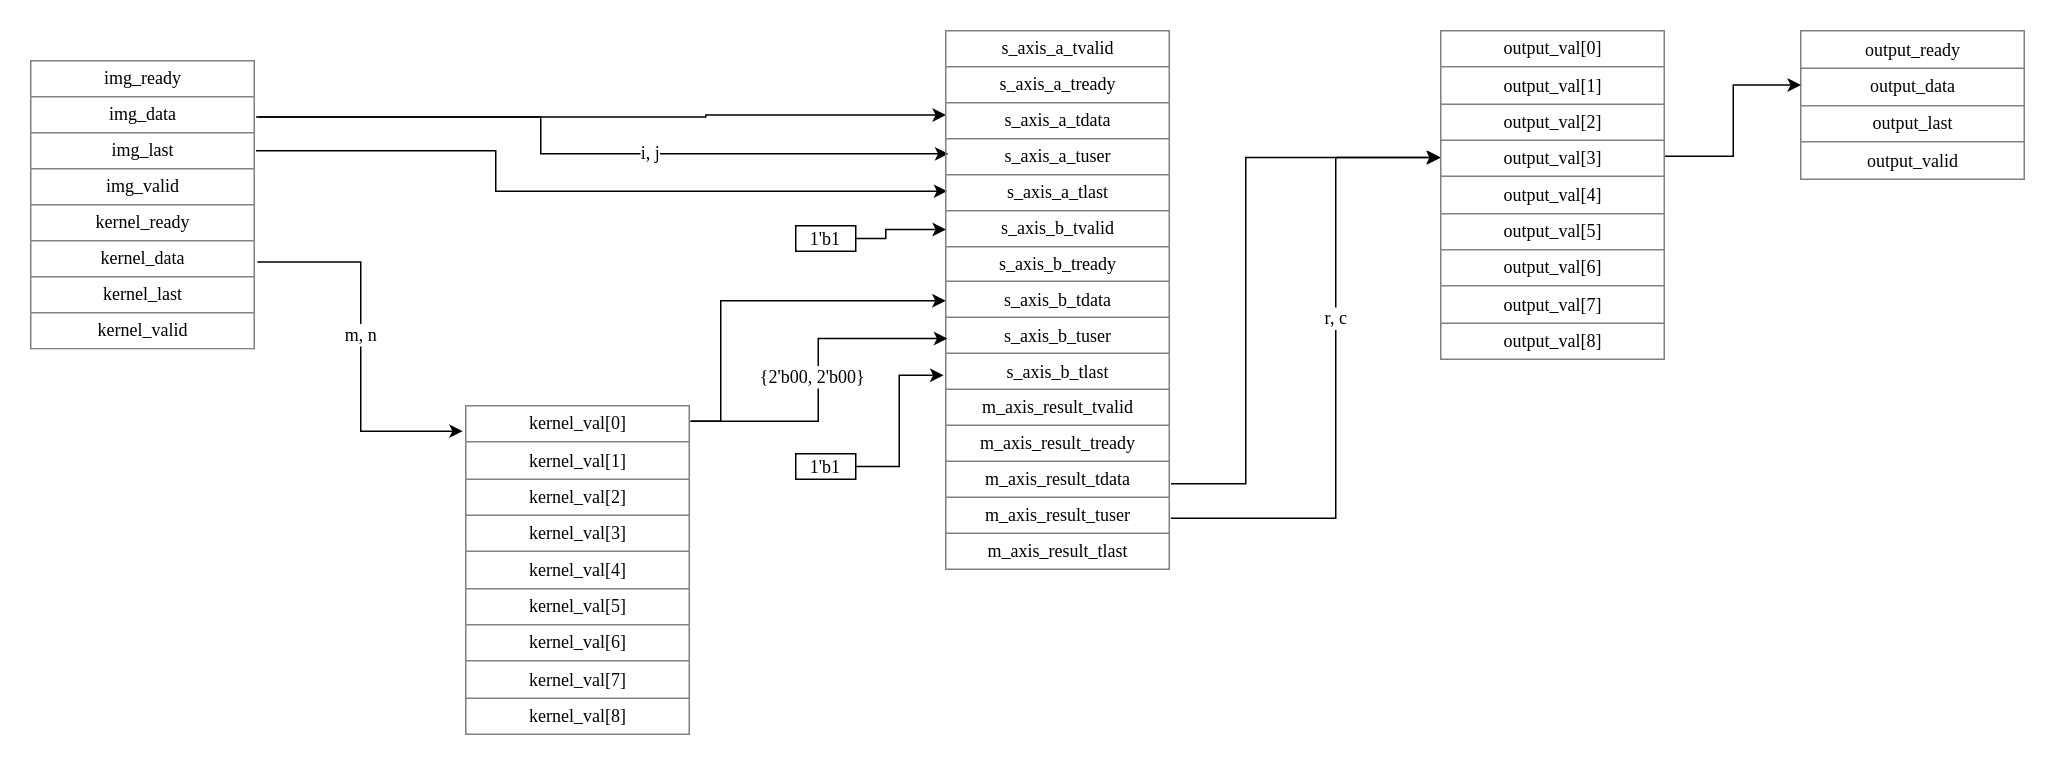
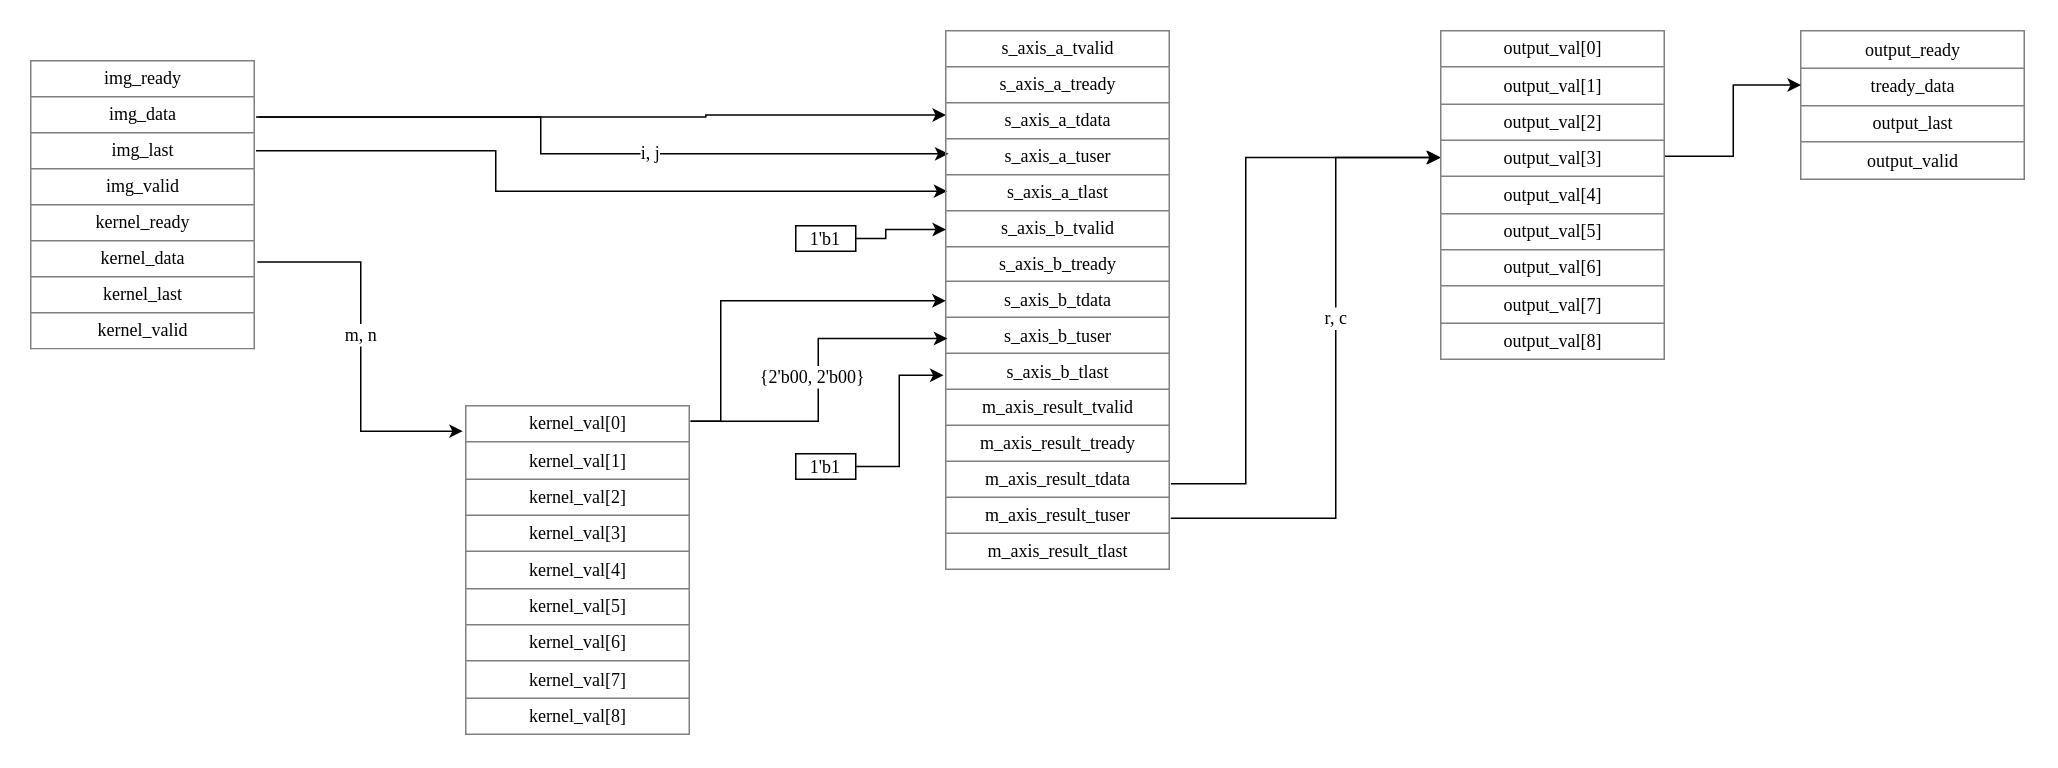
(1913, 74) -> (1913, 74)
